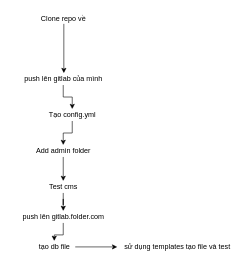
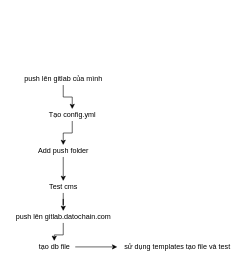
(63, 18) -> none
(64, 67) -> none
(64, 151) -> (64, 151)
(64, 217) -> (64, 217)
